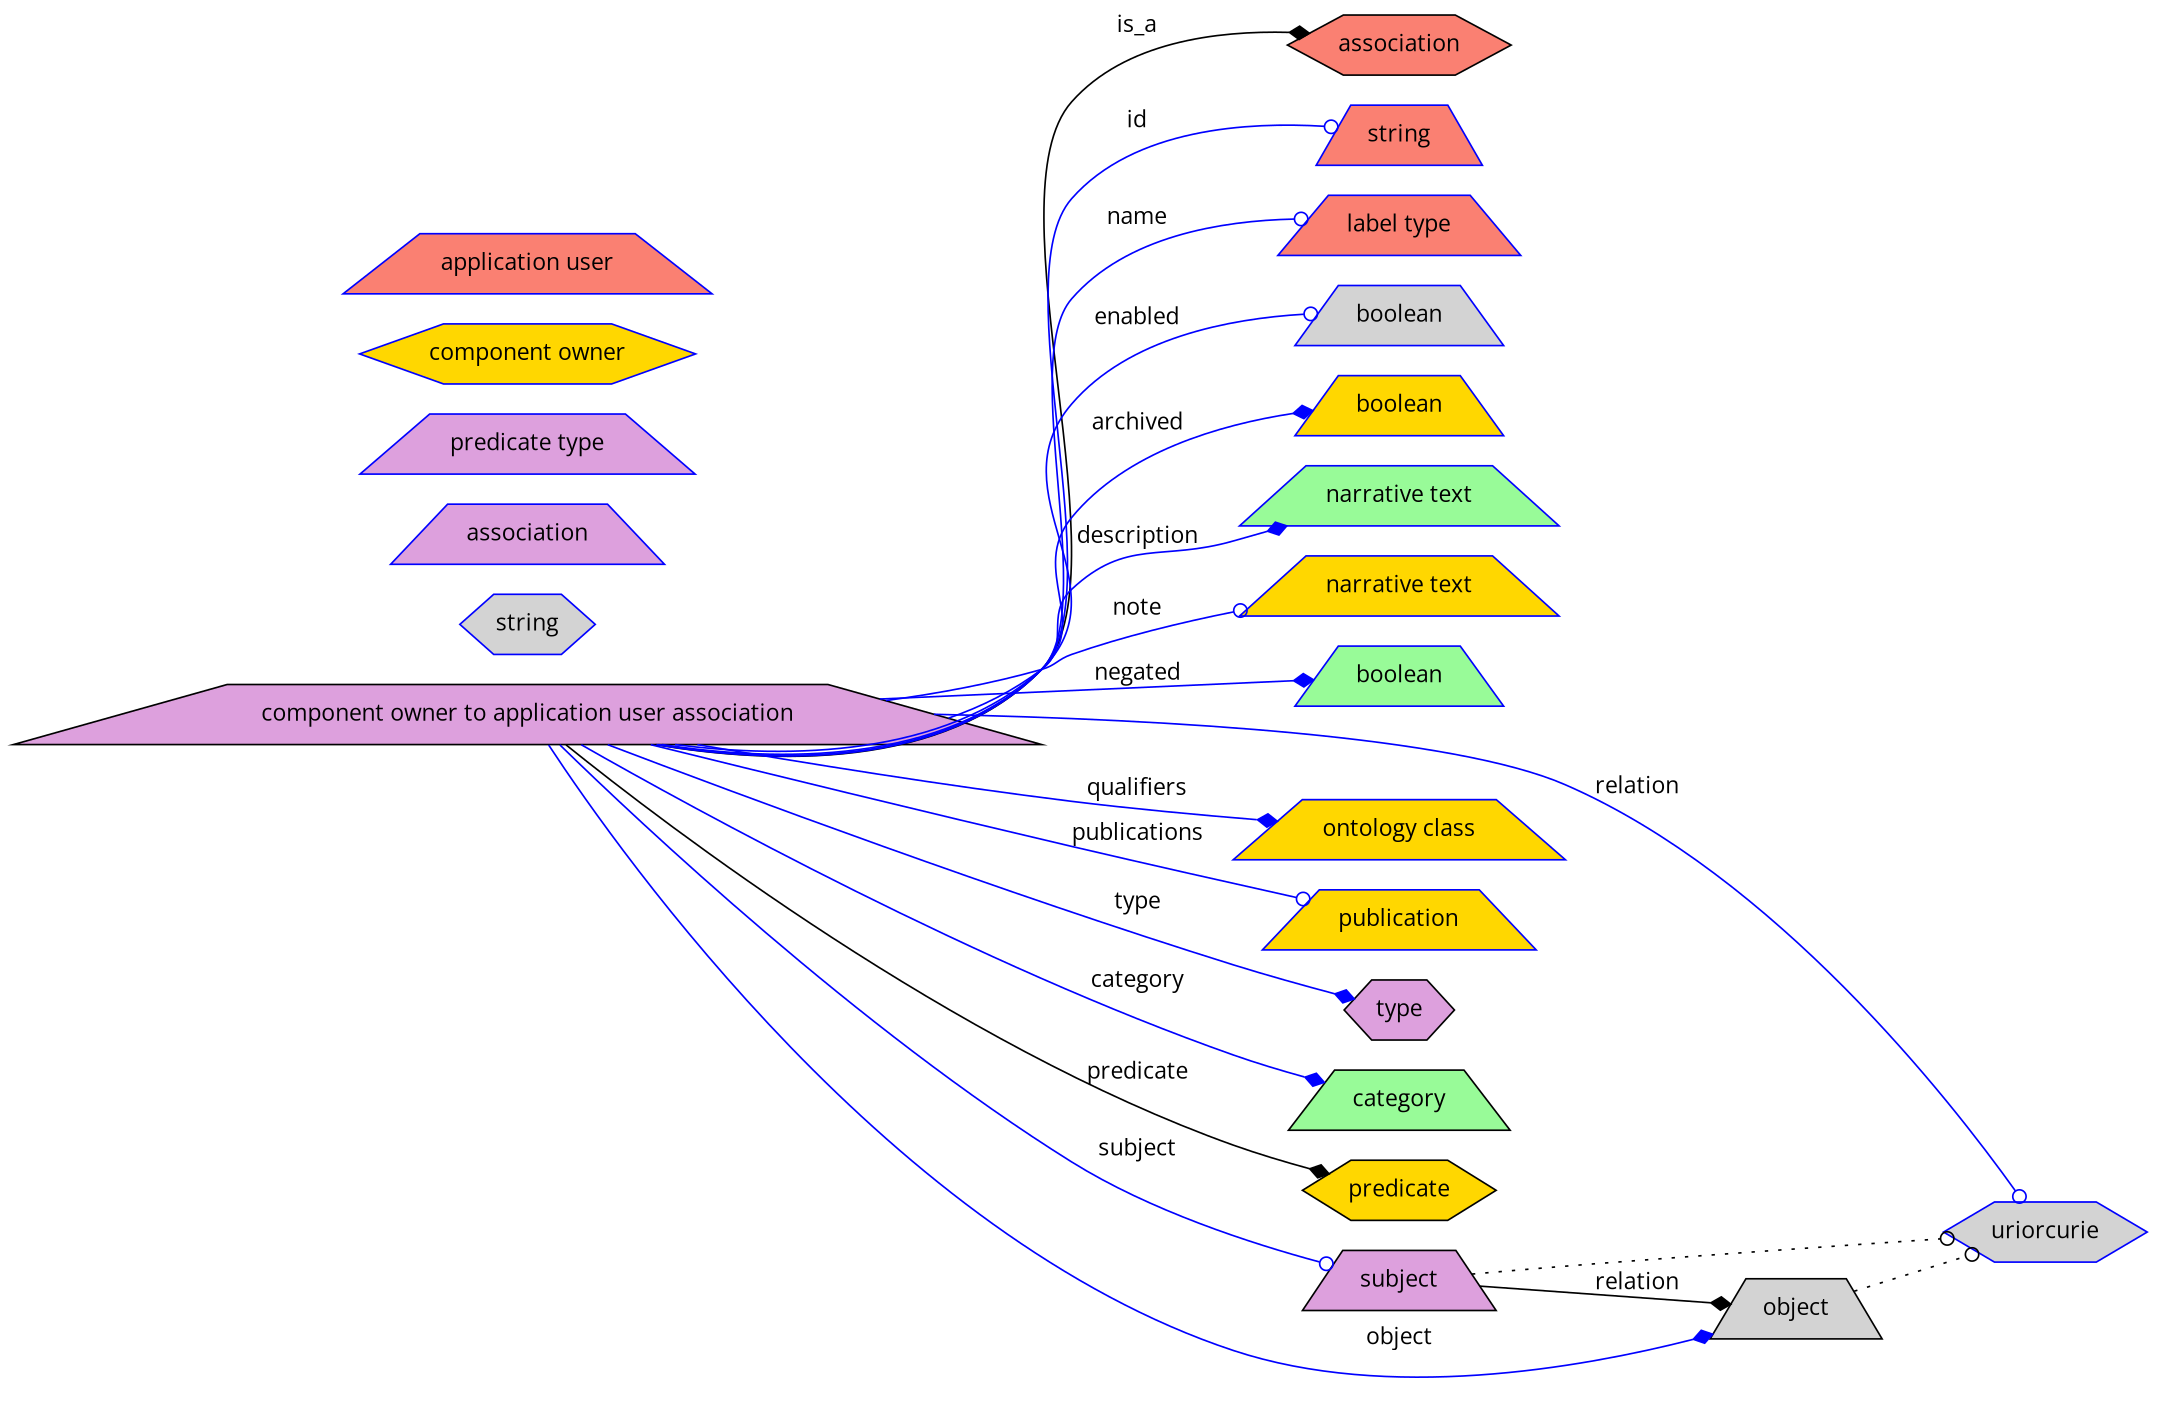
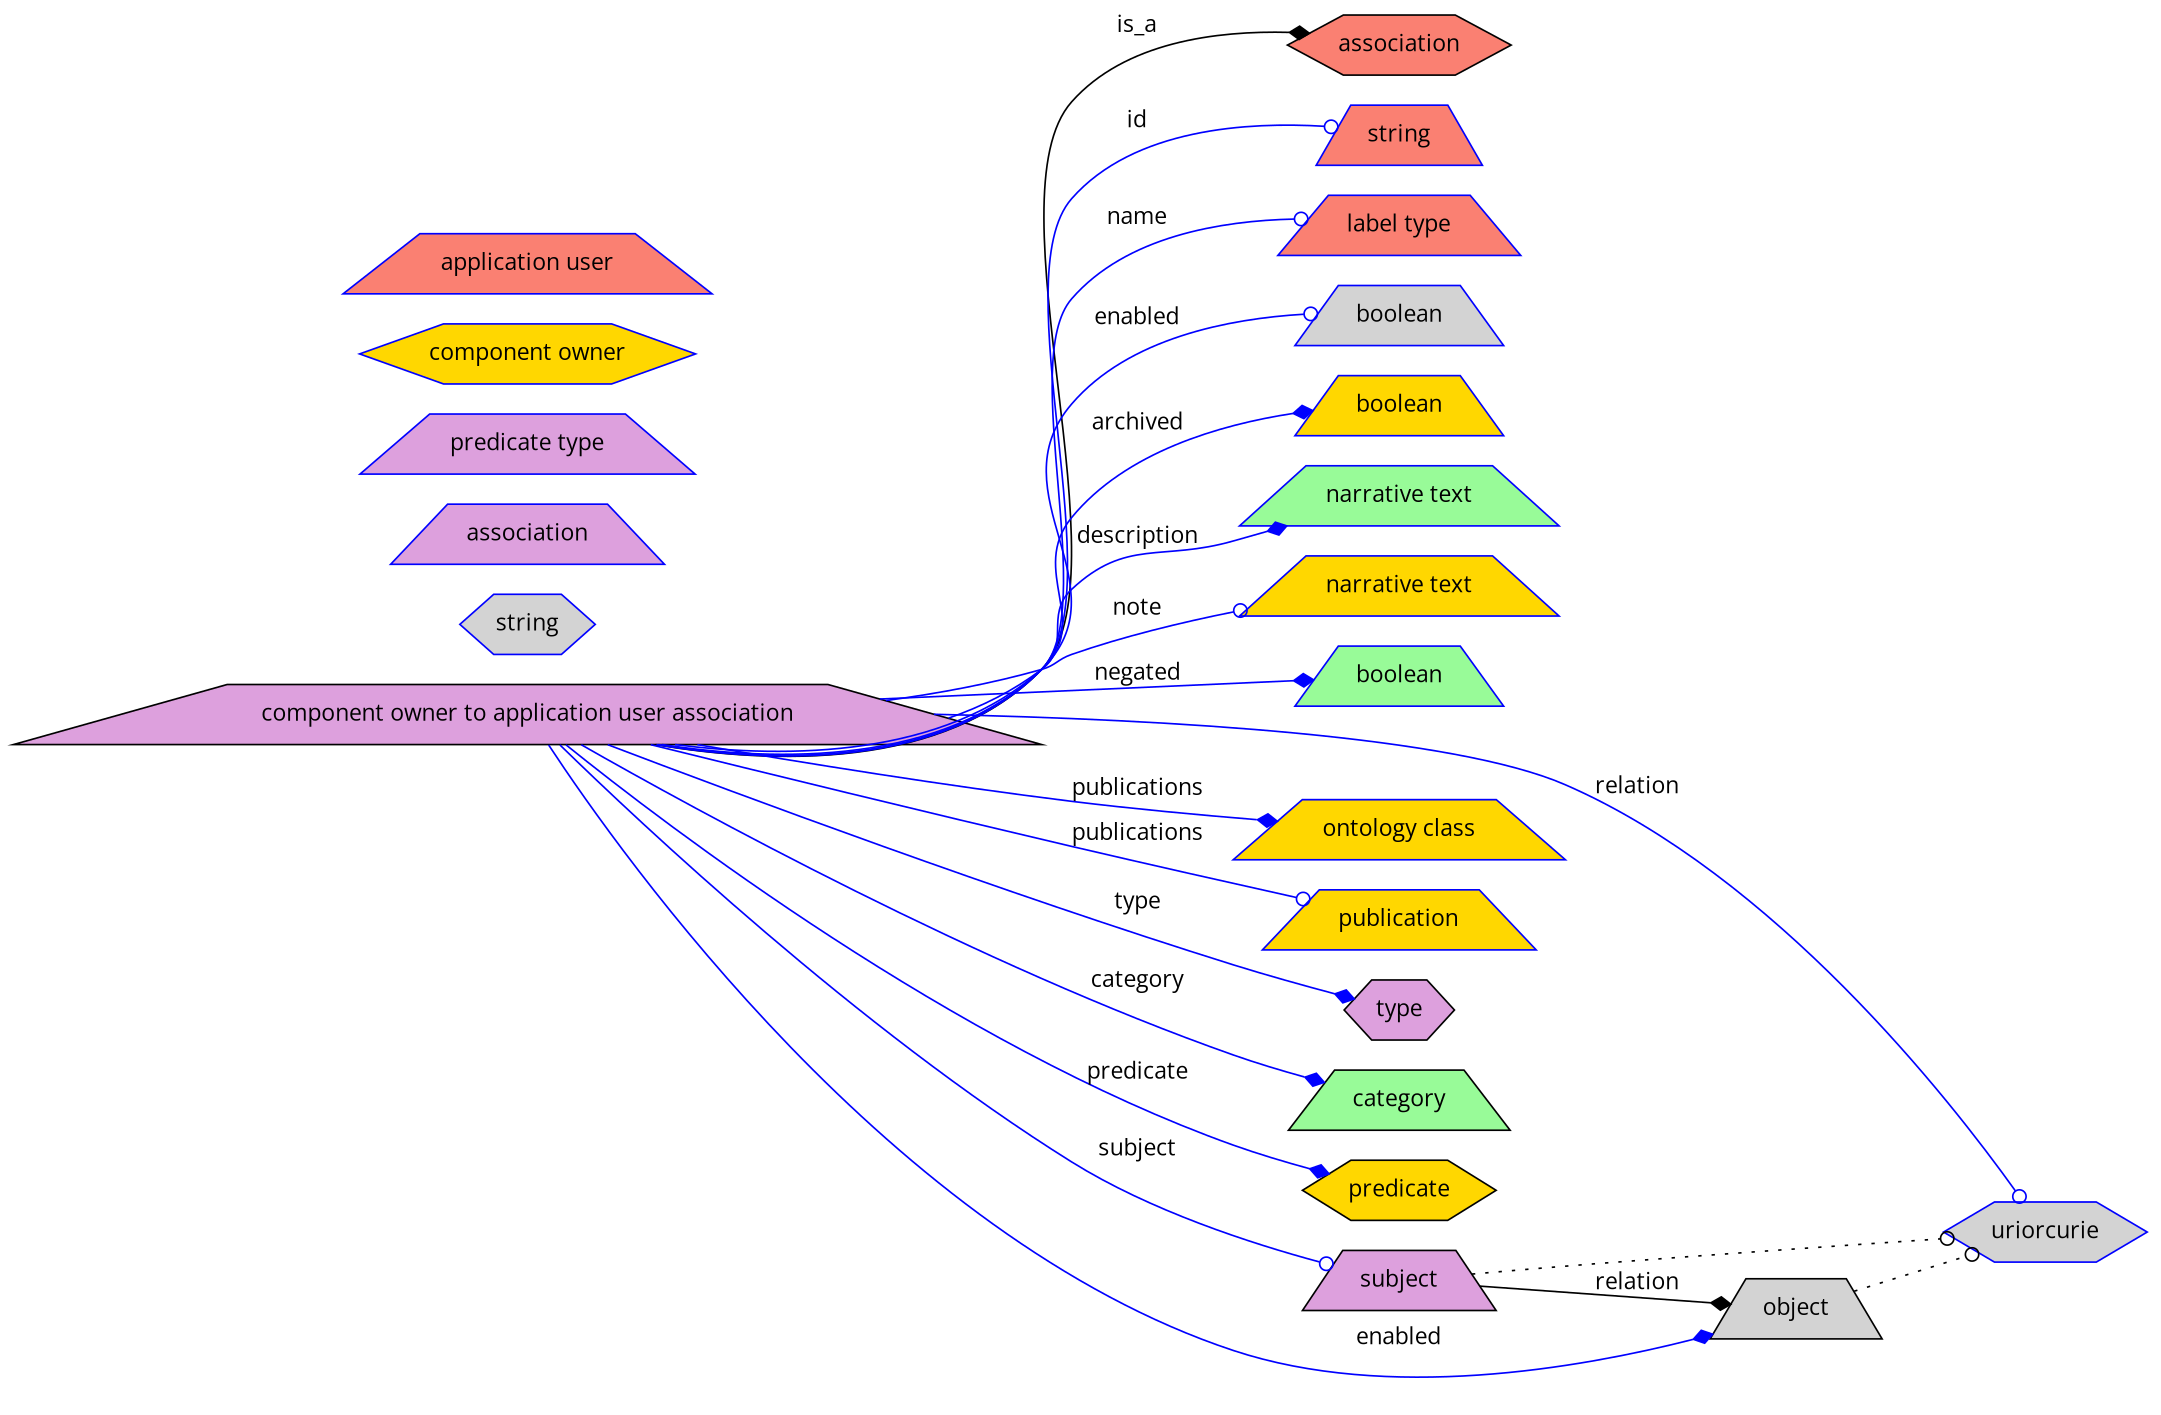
(1138, 789) -> (1138, 789)
(919, 991) -> (919, 991)
(1399, 1338) -> (1399, 1338)
